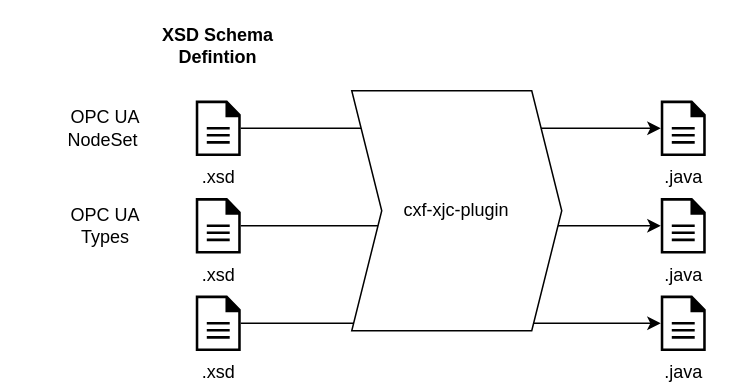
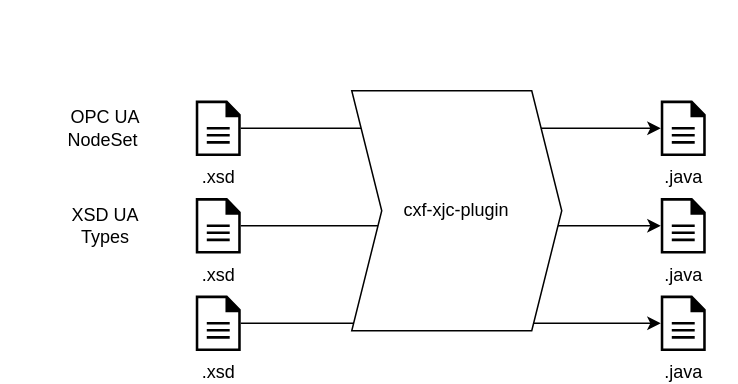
(218, 46) -> none
(106, 226) -> (106, 226)
